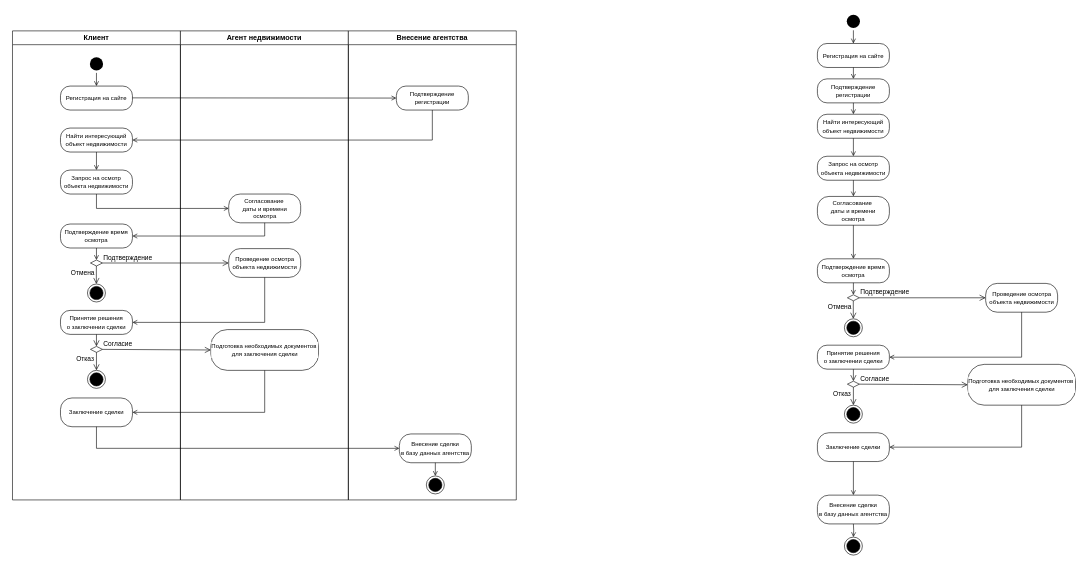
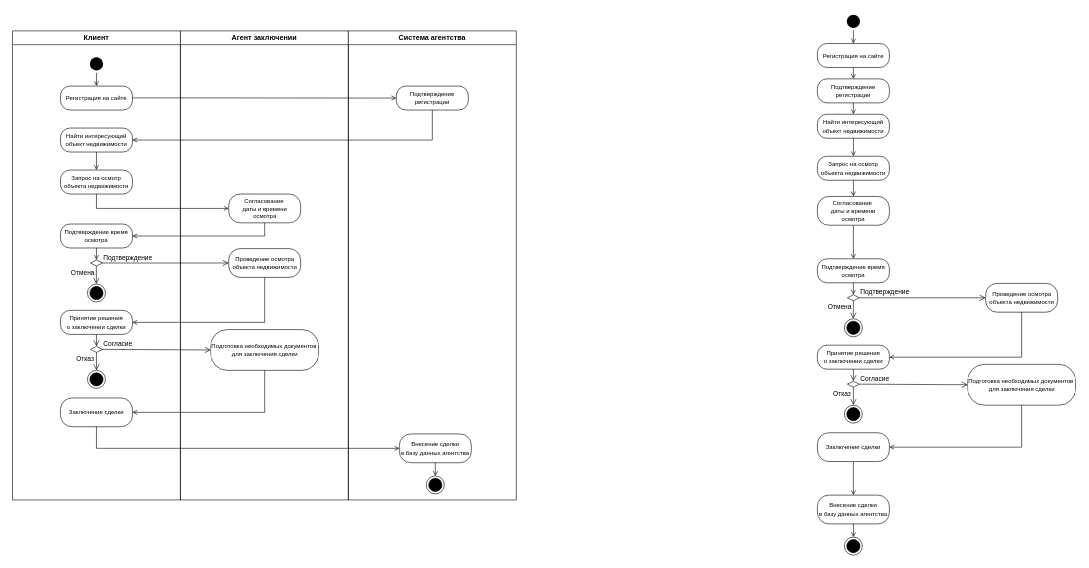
(264, 38) -> (264, 38)
(432, 38) -> (432, 38)
